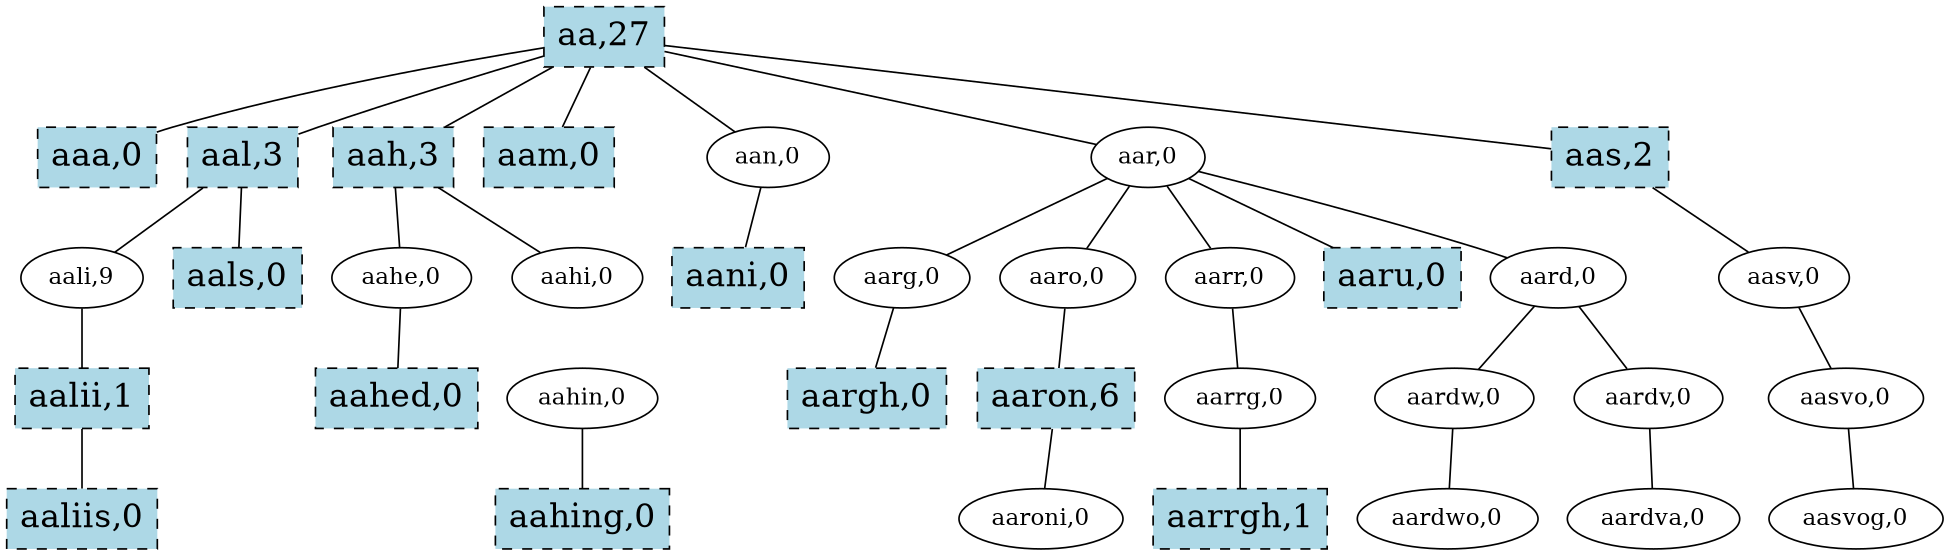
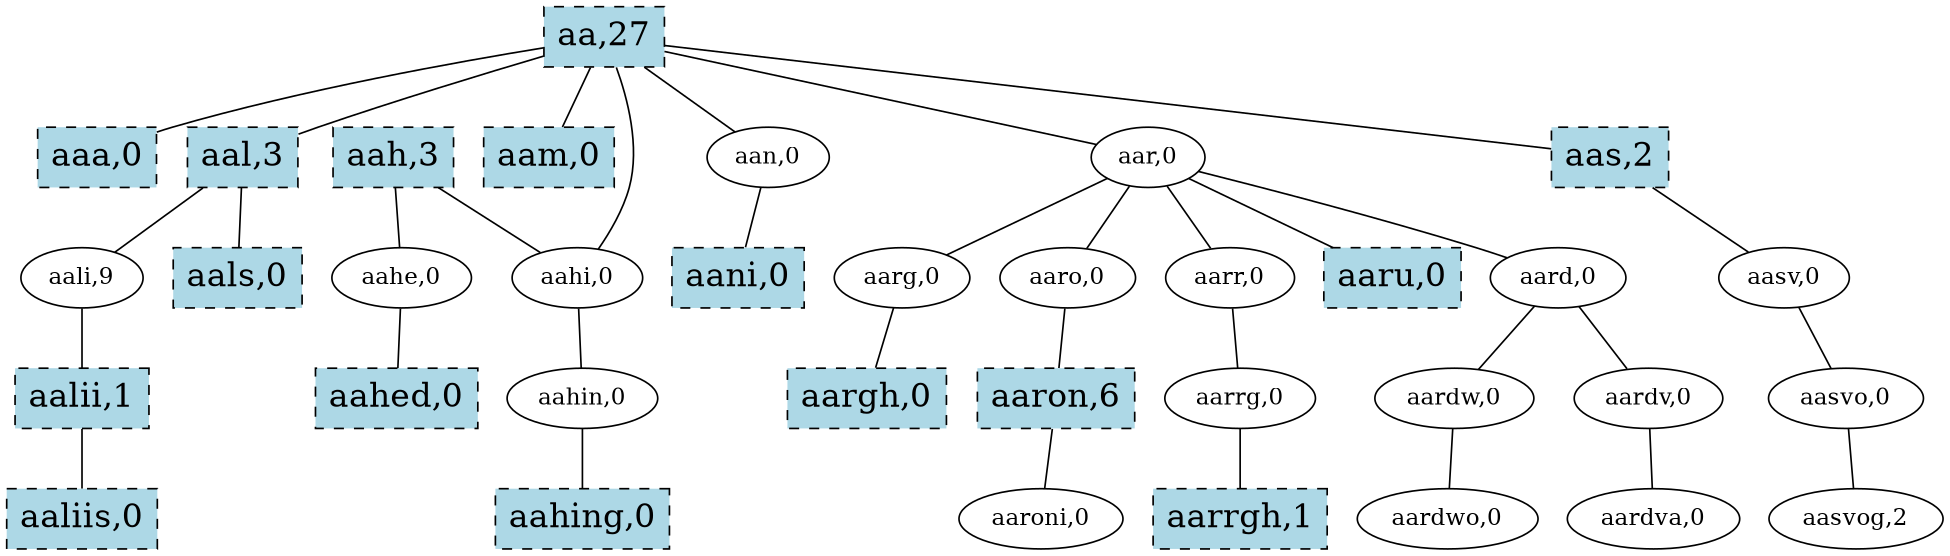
(499, 97) -> (633, 161)
none -> (580, 338)
(1856, 519) -> (1856, 519)
